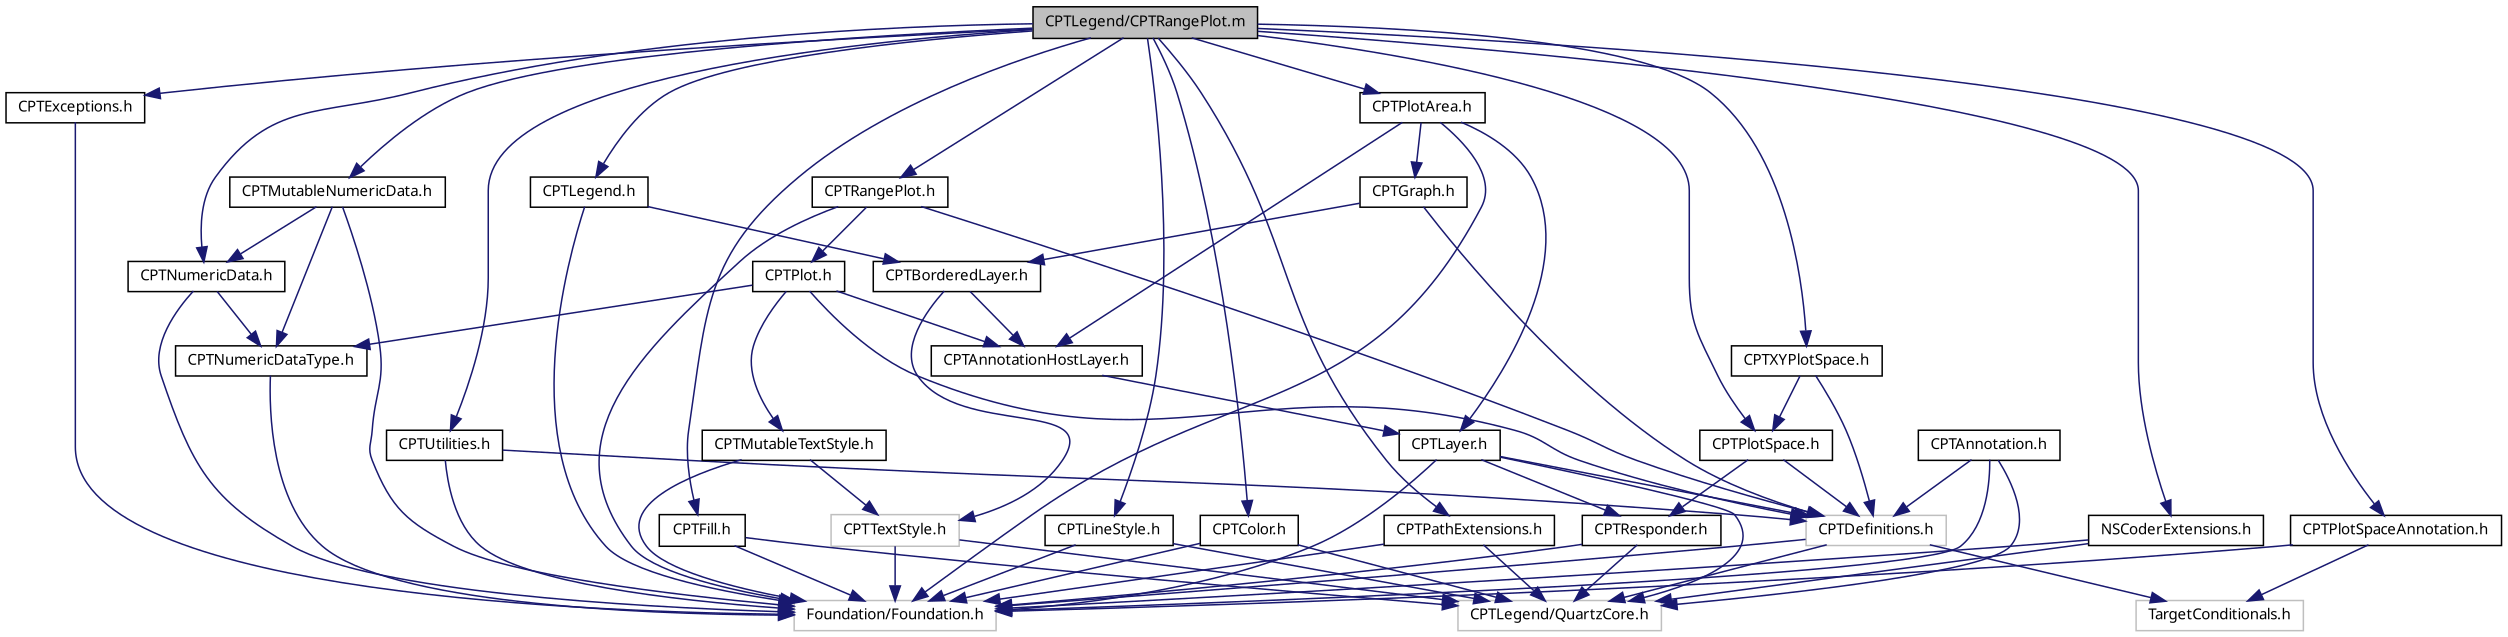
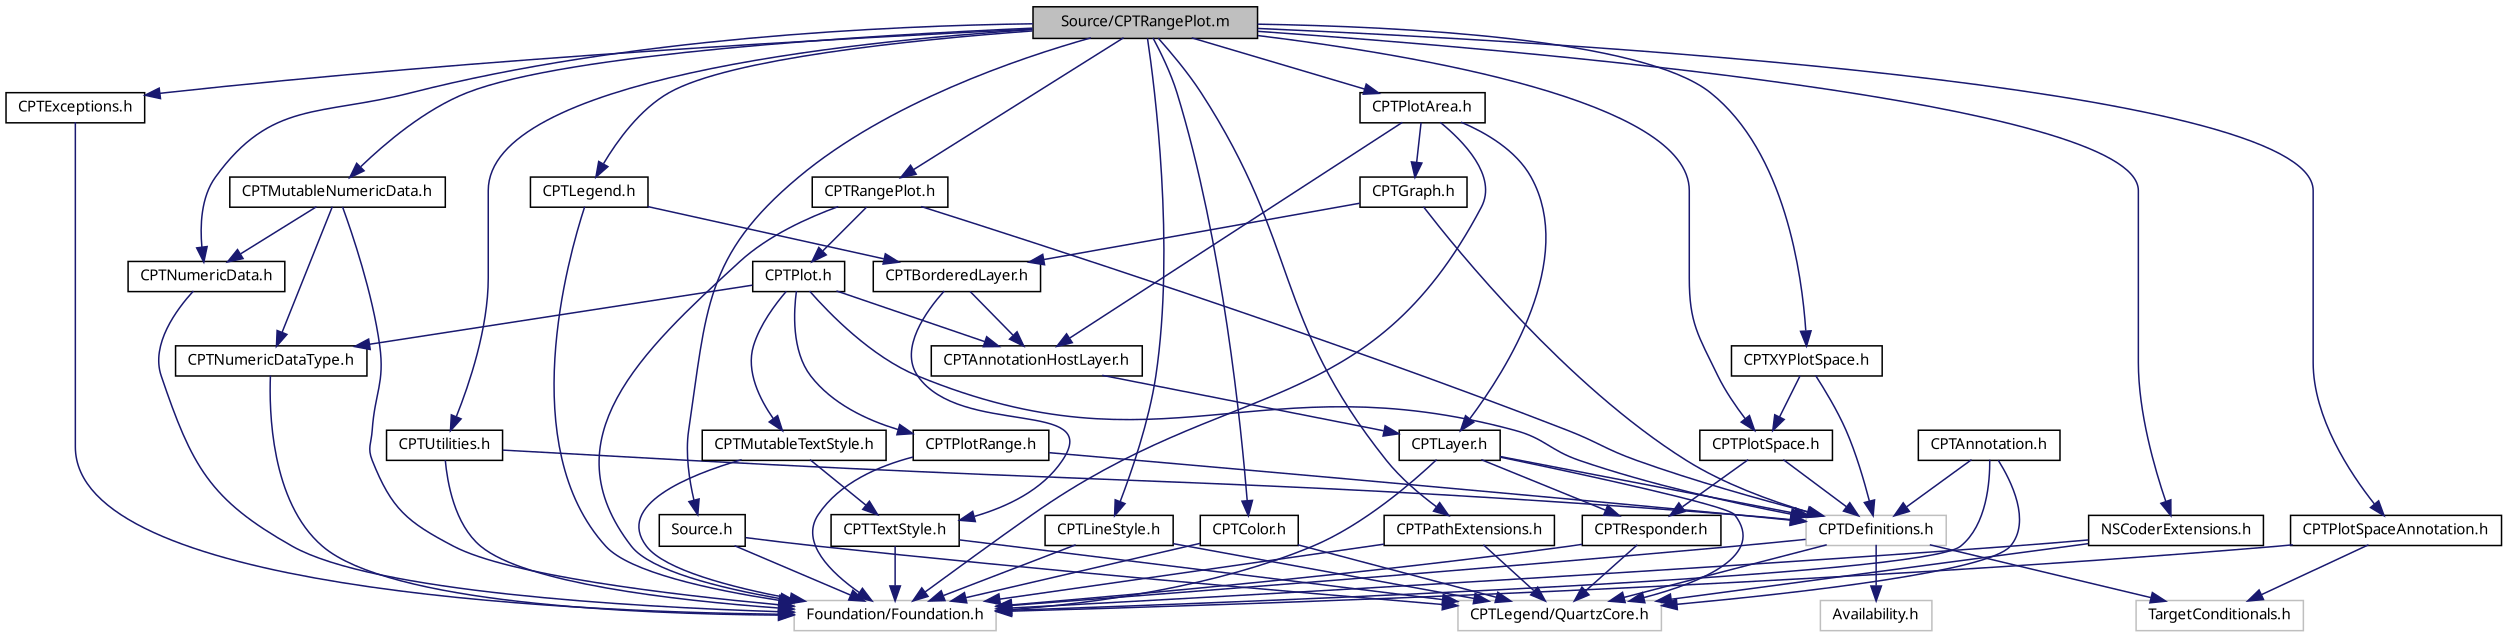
(1145, 23) -> (1145, 23)
(234, 313) -> none
none -> (981, 445)
(702, 530) -> (702, 530)
(895, 530) -> (895, 530)
none -> (1876, 616)
